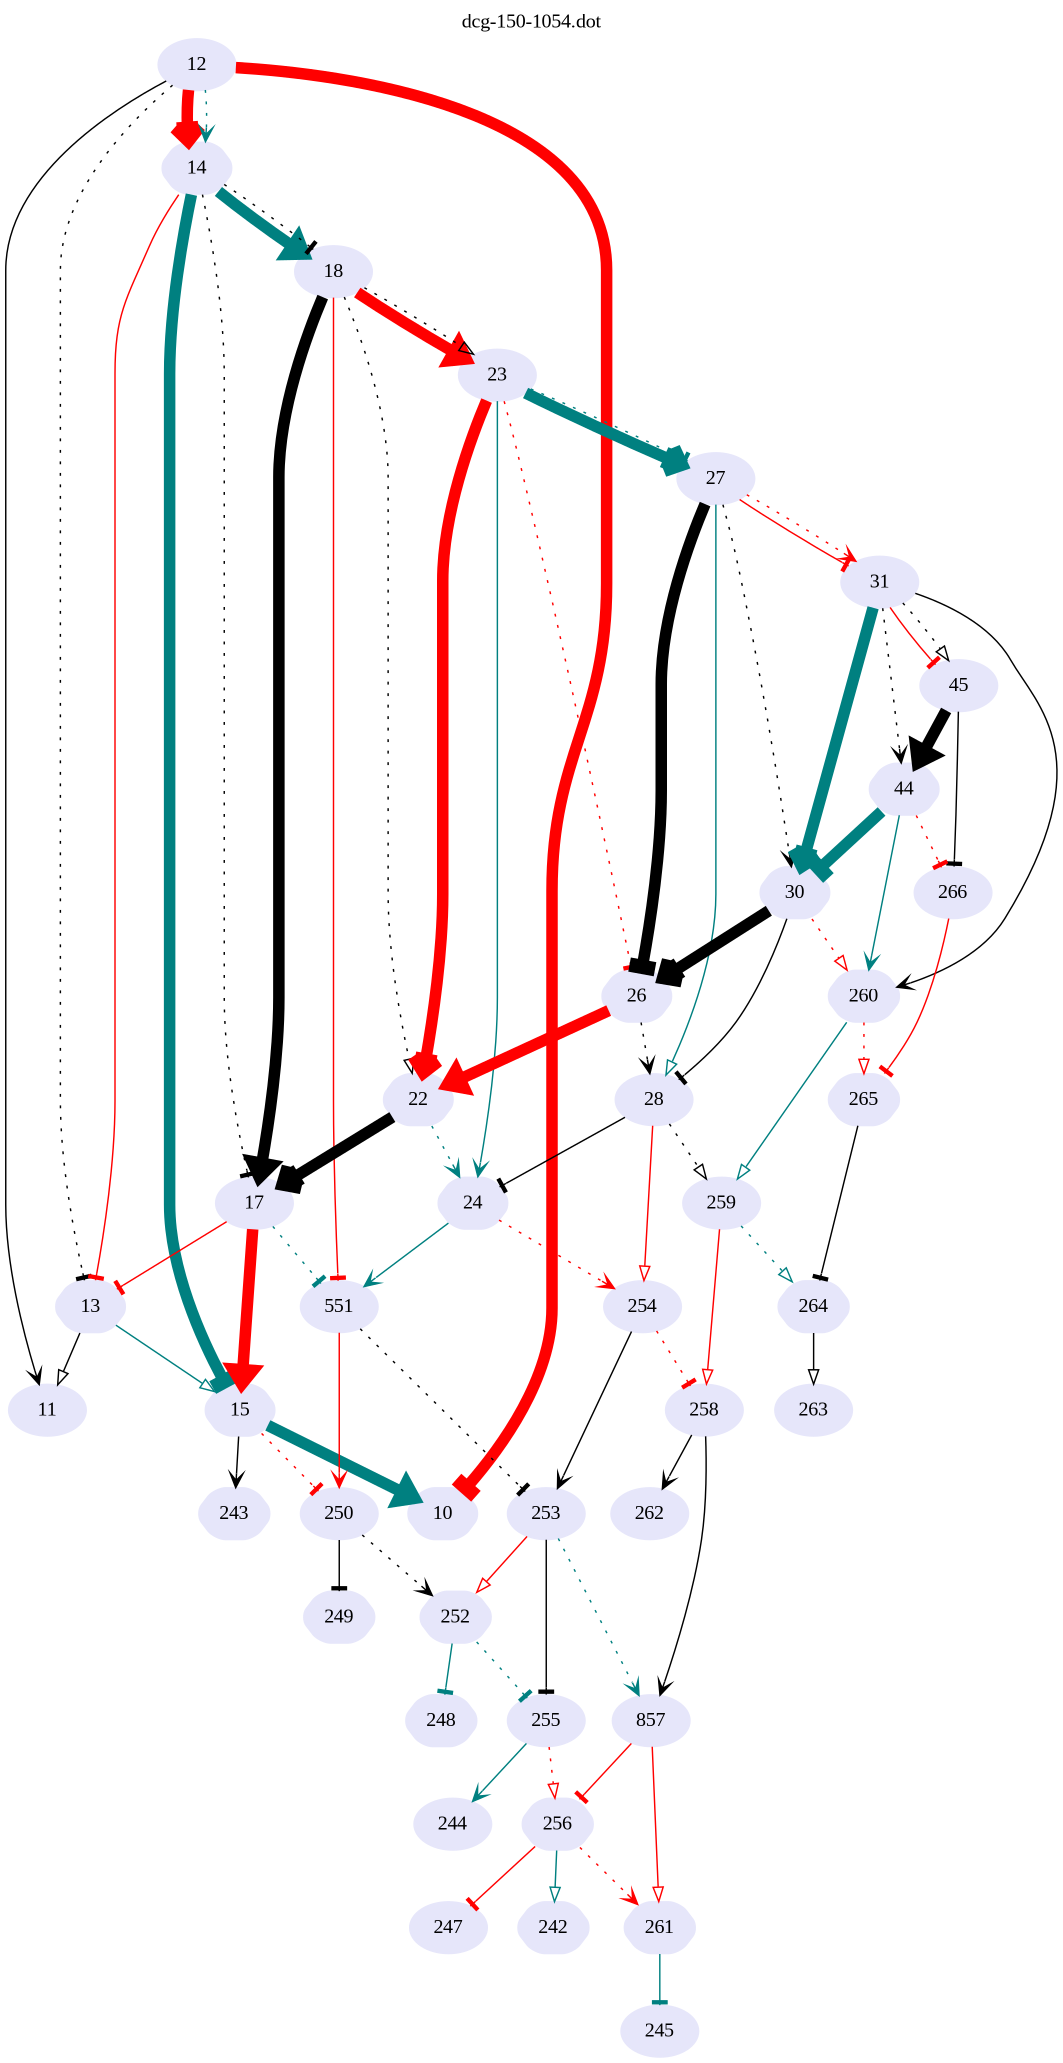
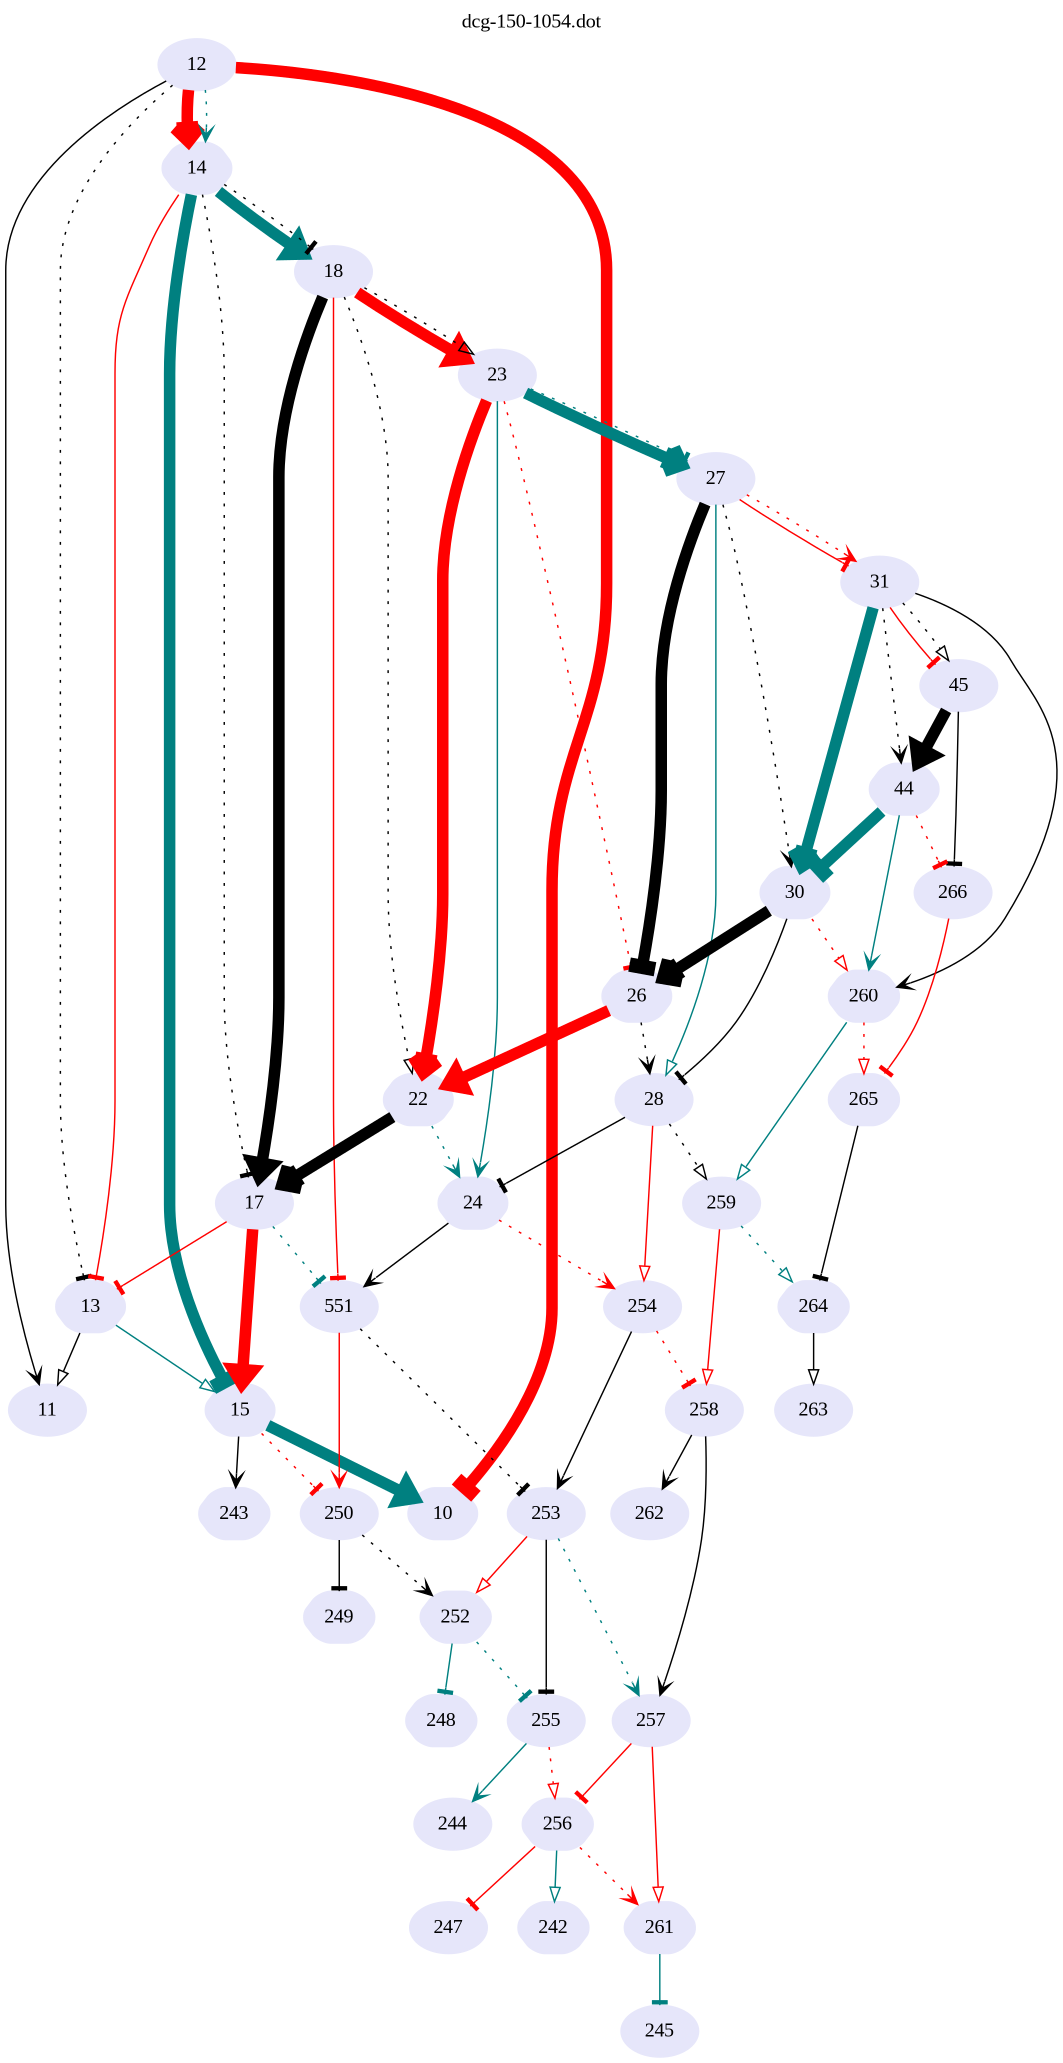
(412, 1250) -> (412, 1250)
(651, 1721) -> (651, 1721)
